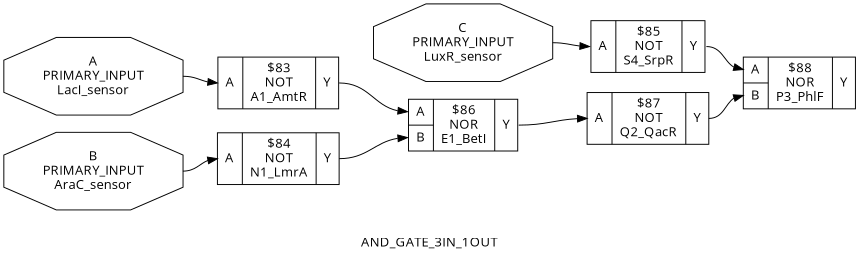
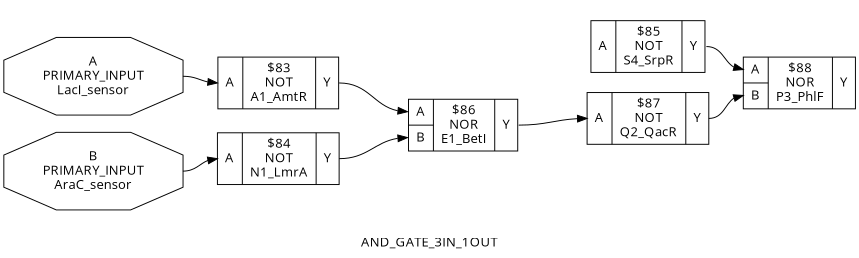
(463, 43) -> none
